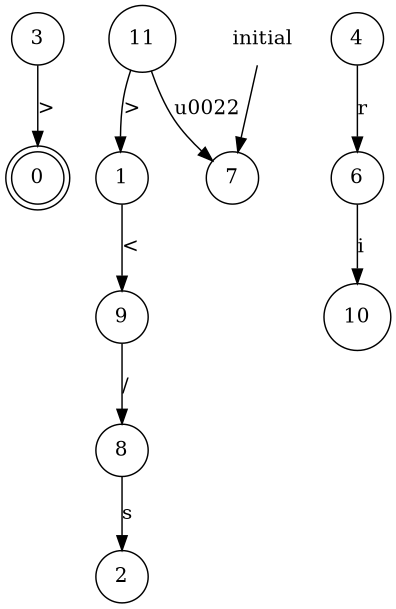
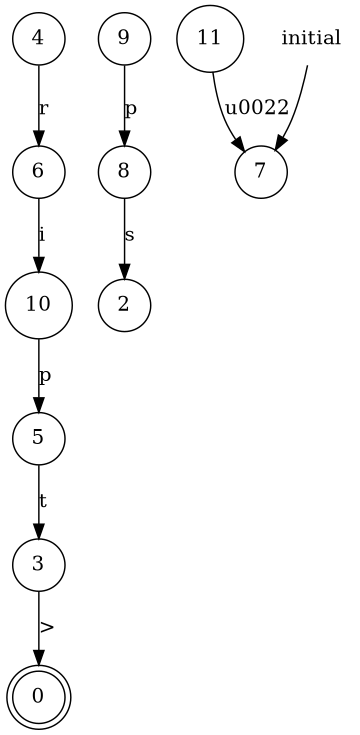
(122, 178) -> none
(126, 387) -> (132, 109)
none -> (39, 439)
